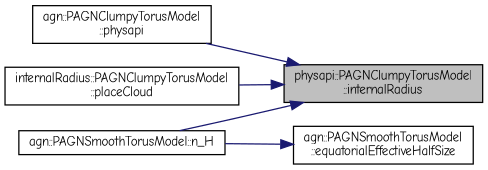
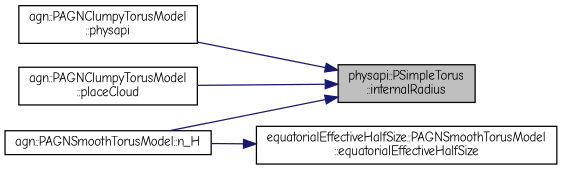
(383, 84) -> (407, 84)
(122, 86) -> (108, 86)
(383, 145) -> (407, 145)
